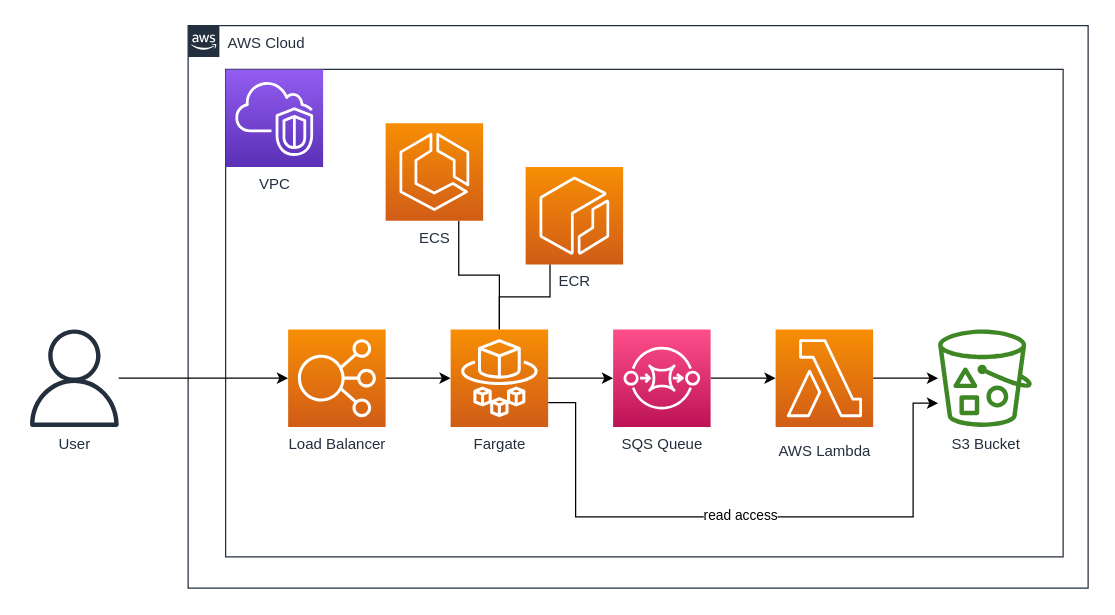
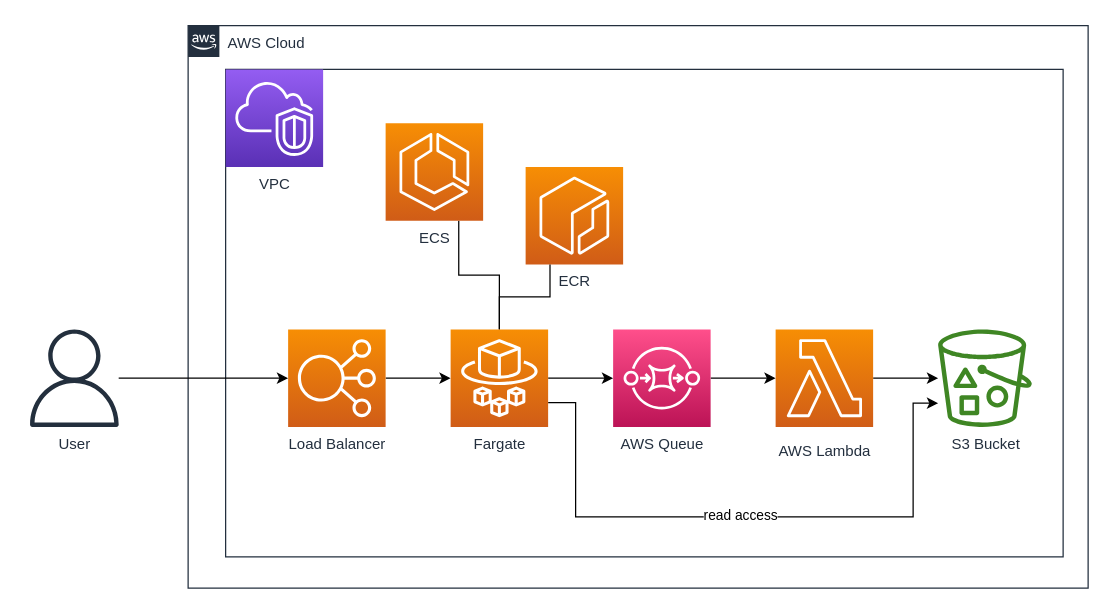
(663, 445) -> (663, 445)
